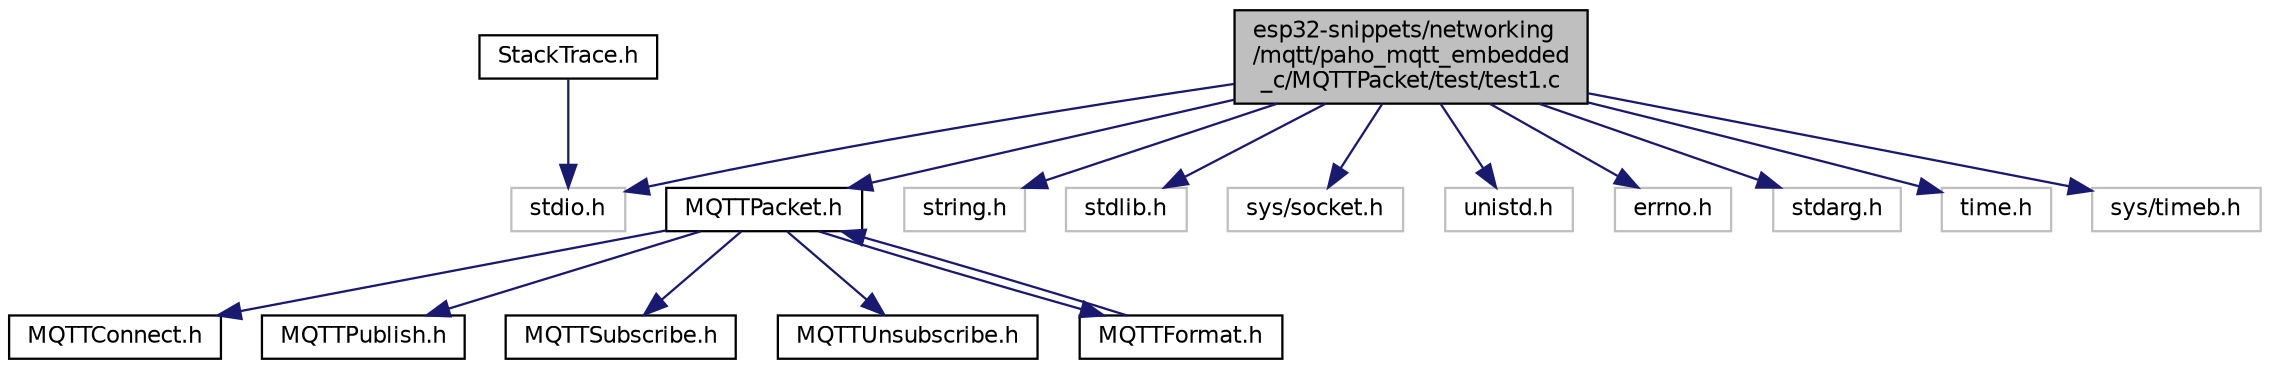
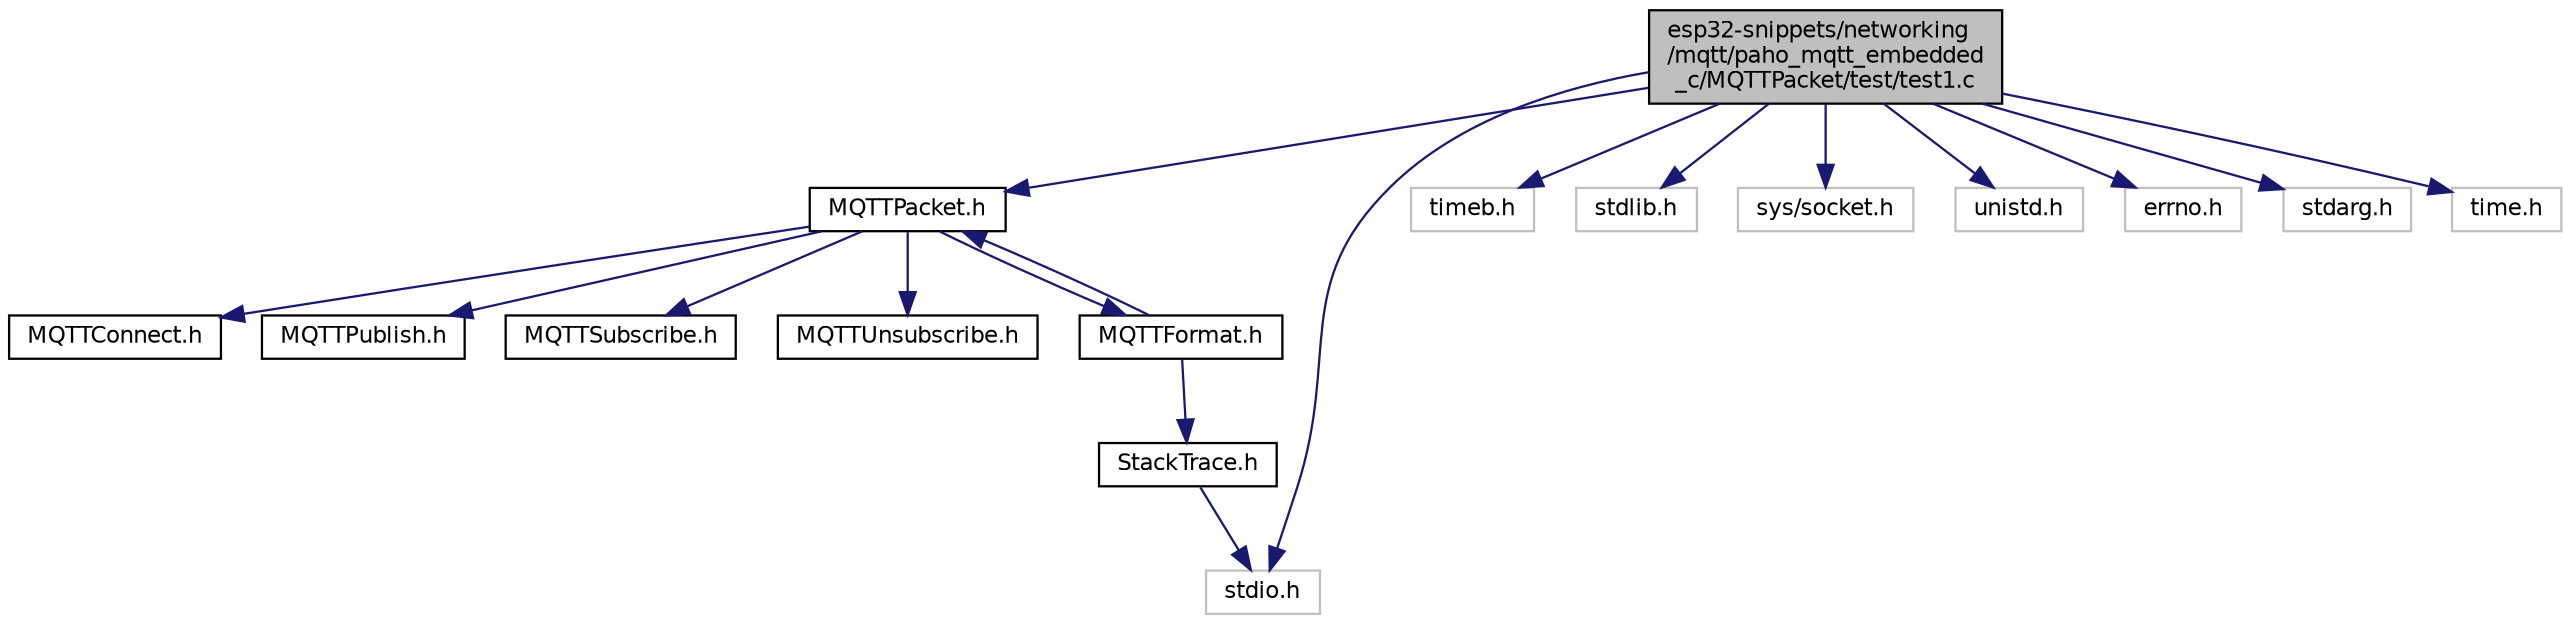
(965, 210) -> (1473, 210)
(2176, 210) -> none
none -> (1184, 389)
